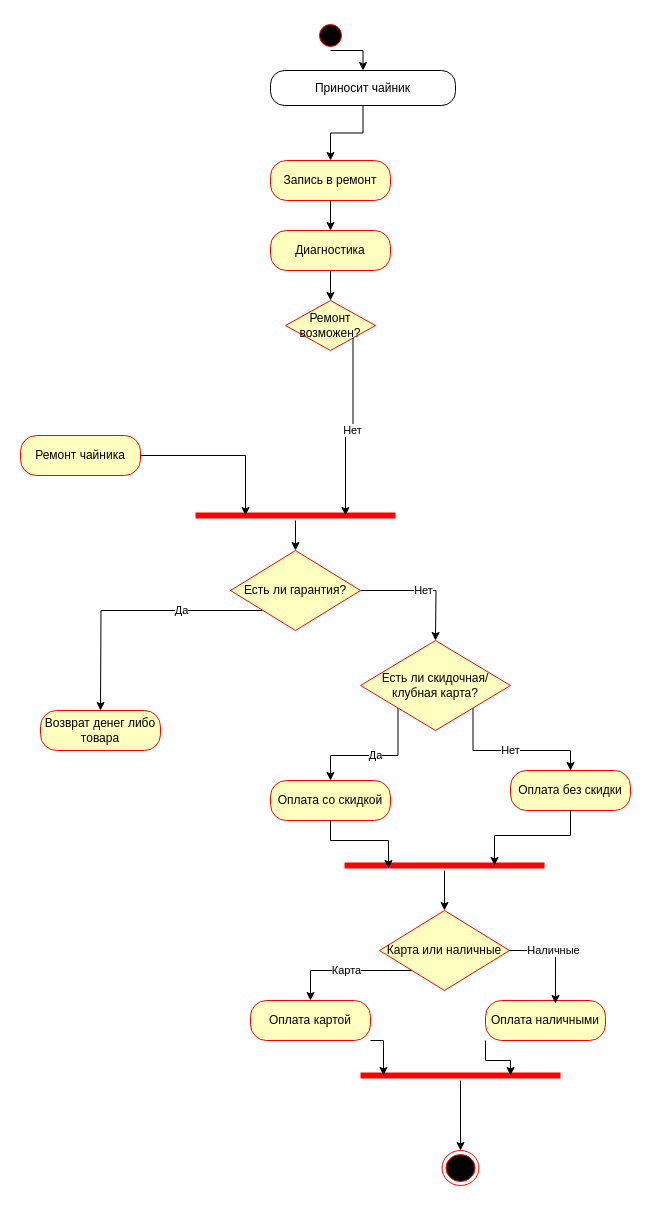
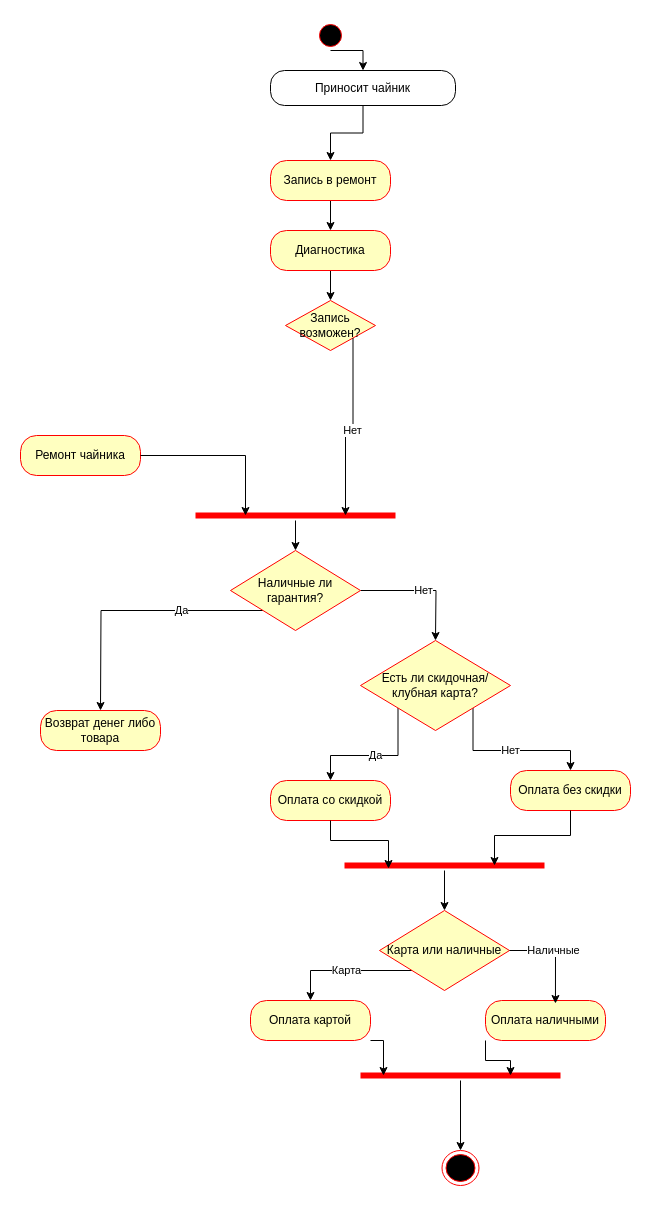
(331, 326) -> (331, 326)
(296, 591) -> (296, 591)
